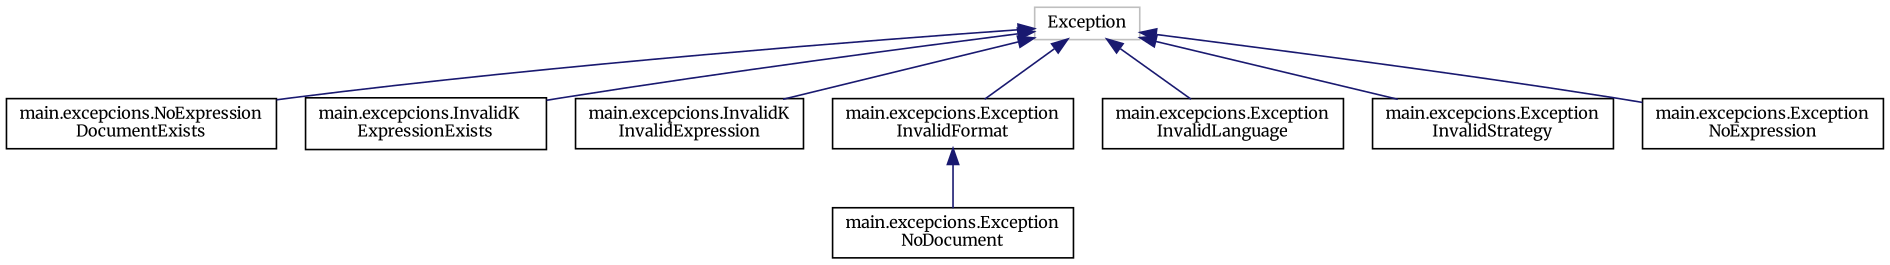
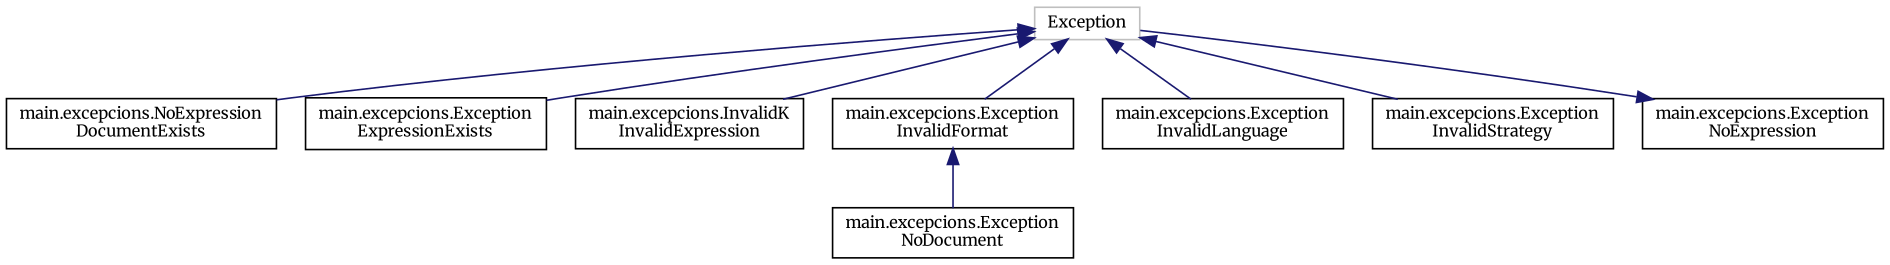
(1400, 67) -> (1389, 61)
(426, 124) -> (426, 124)
